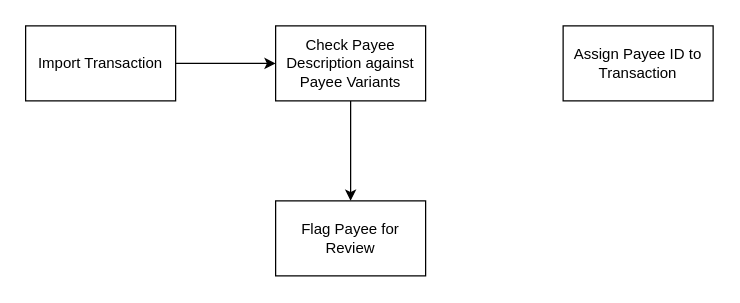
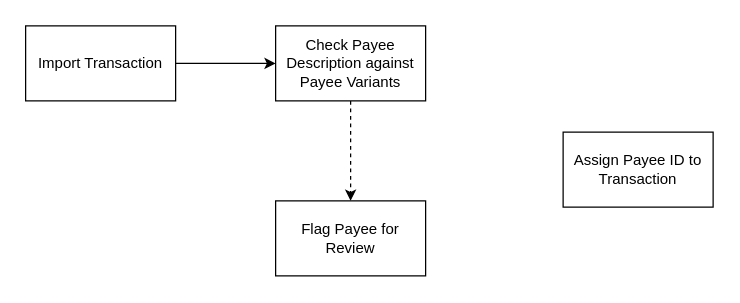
(638, 63) -> (638, 169)
(351, 147) -> (351, 147)
